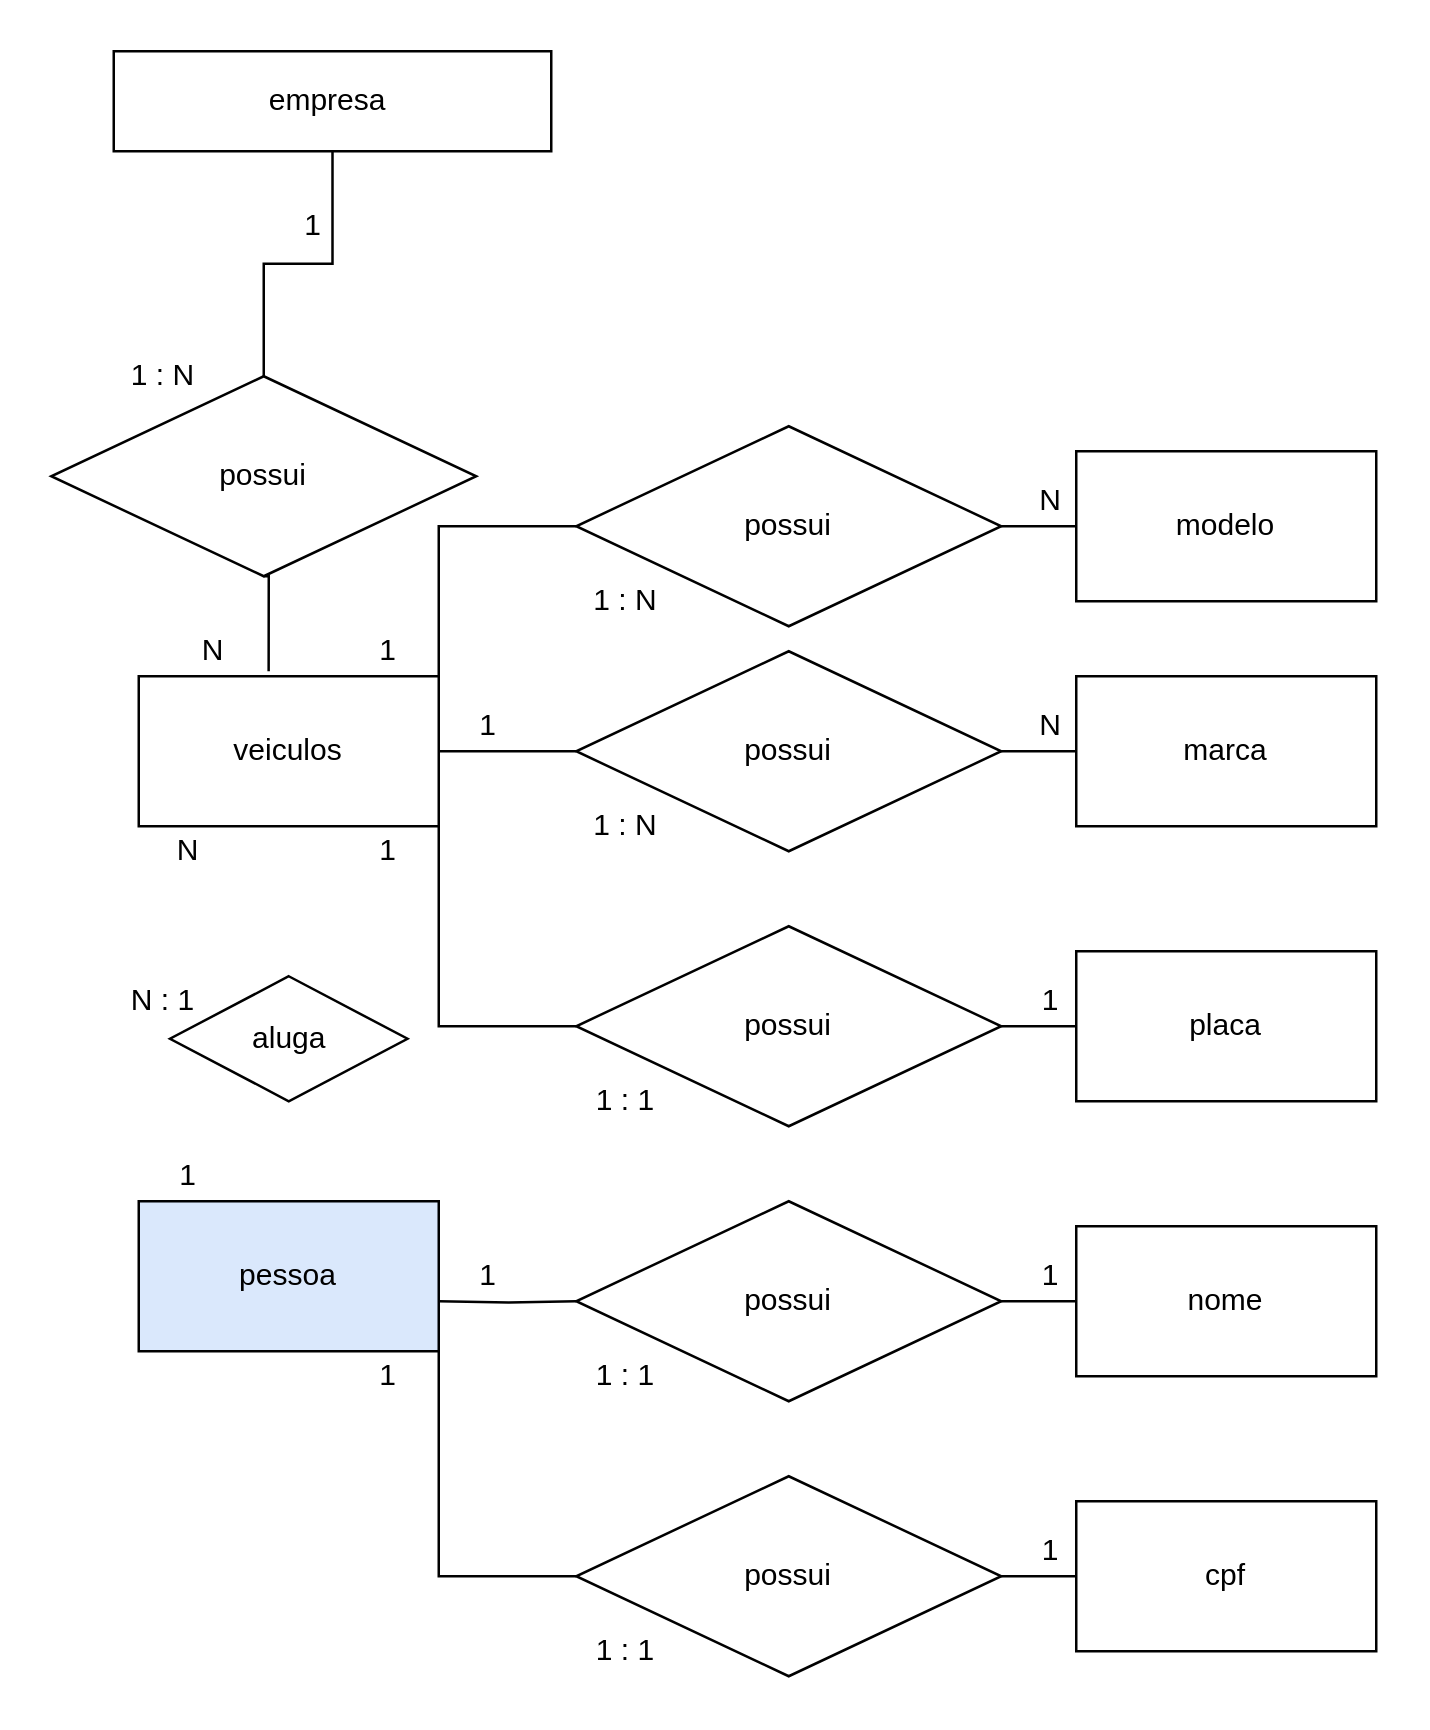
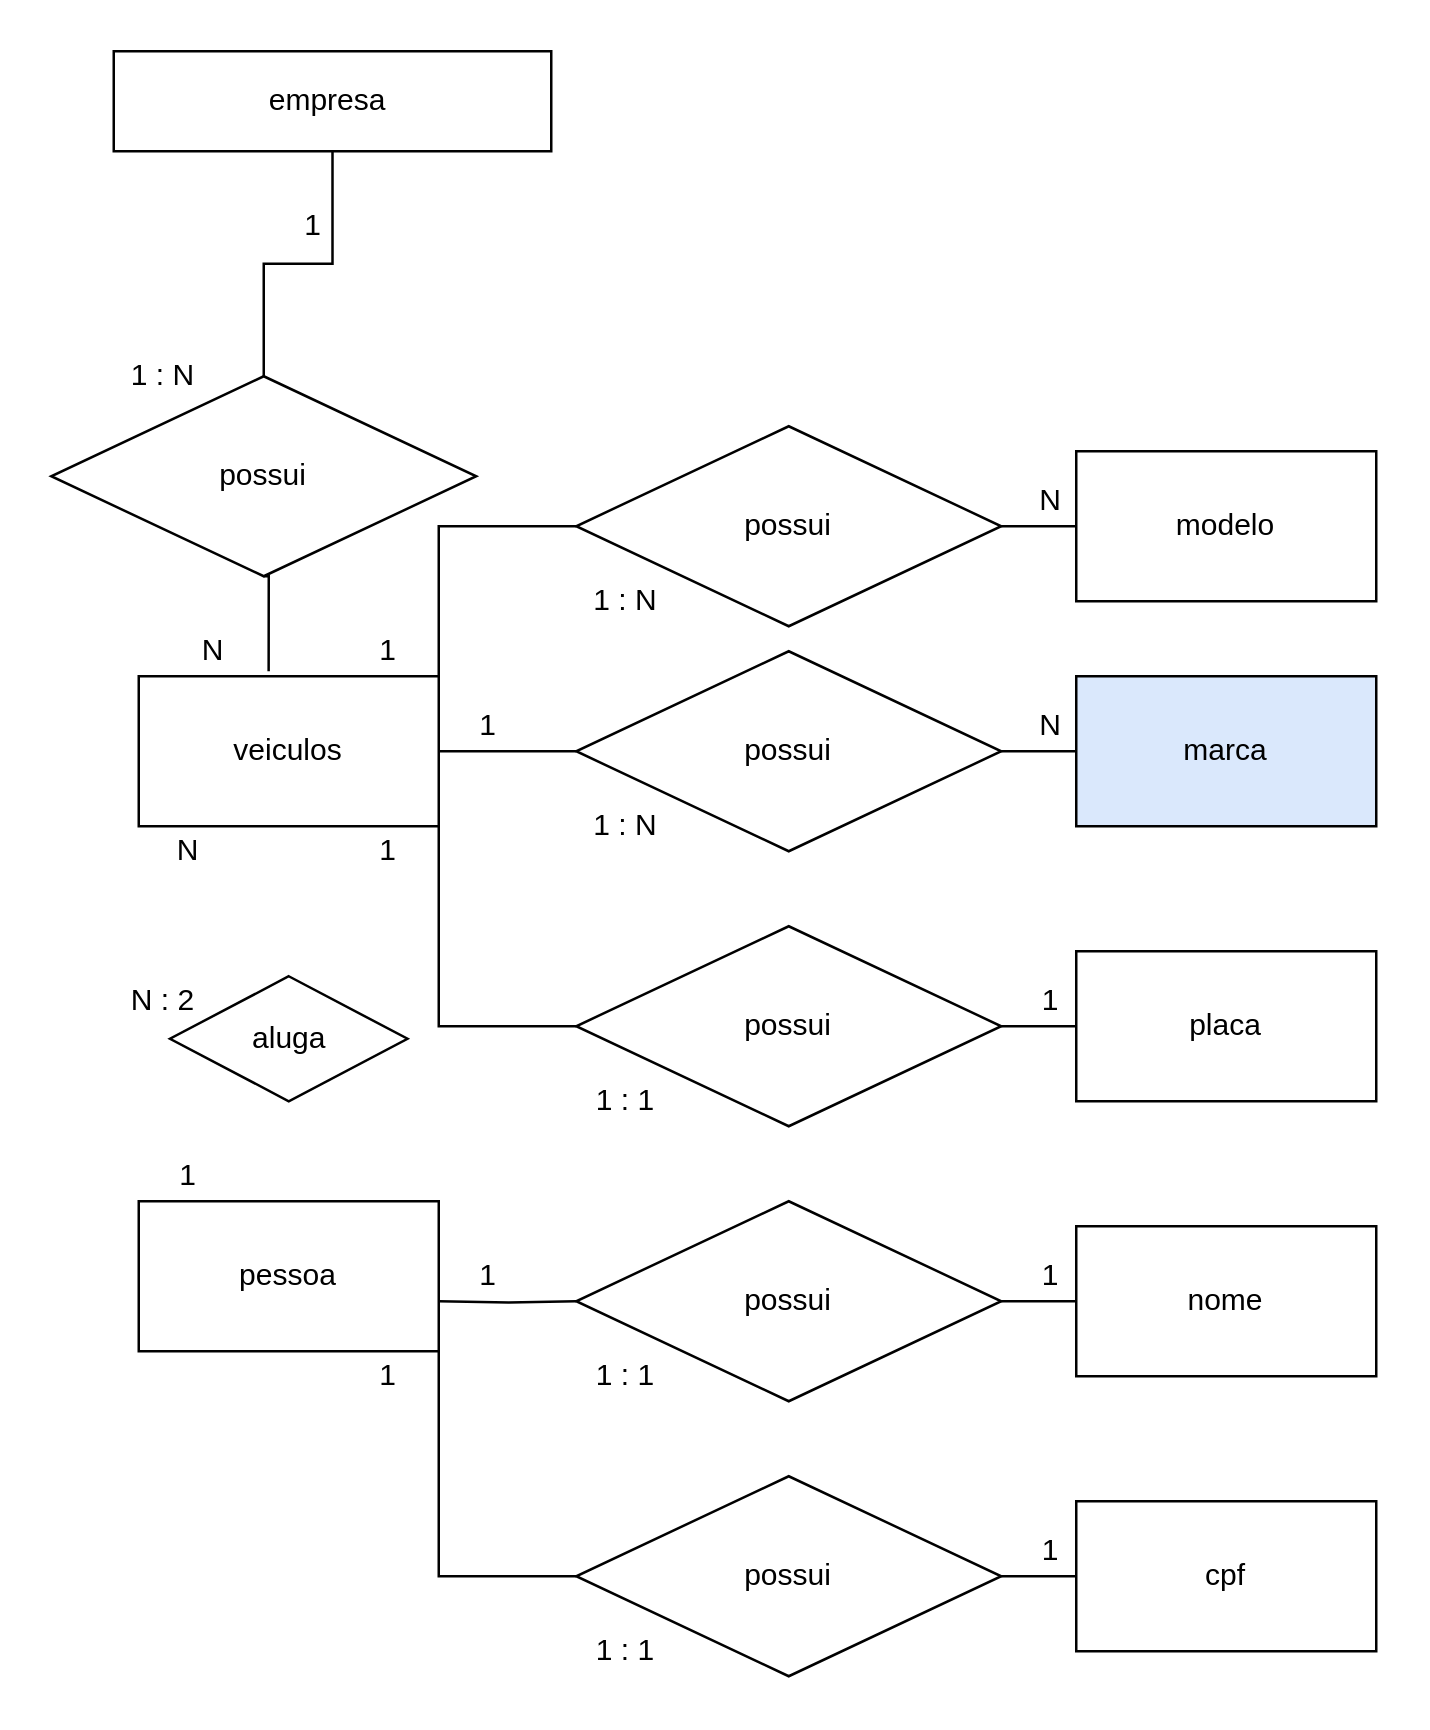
(1226, 751) -> (1226, 751)
(164, 1001) -> (164, 1001)
(289, 1276) -> (289, 1276)
